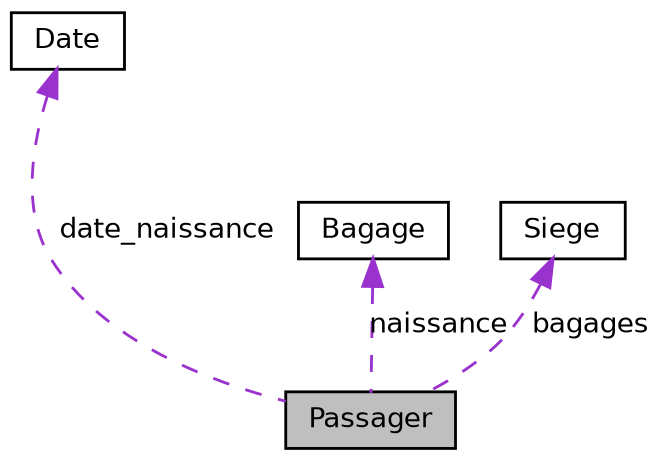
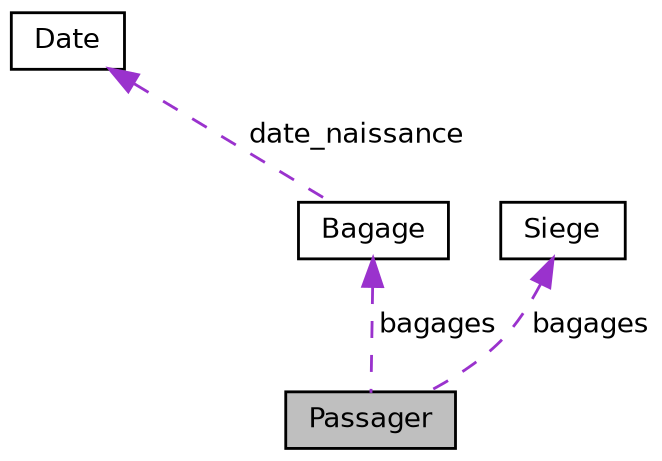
(87, 302) -> (233, 143)
(434, 325) -> (434, 325)
